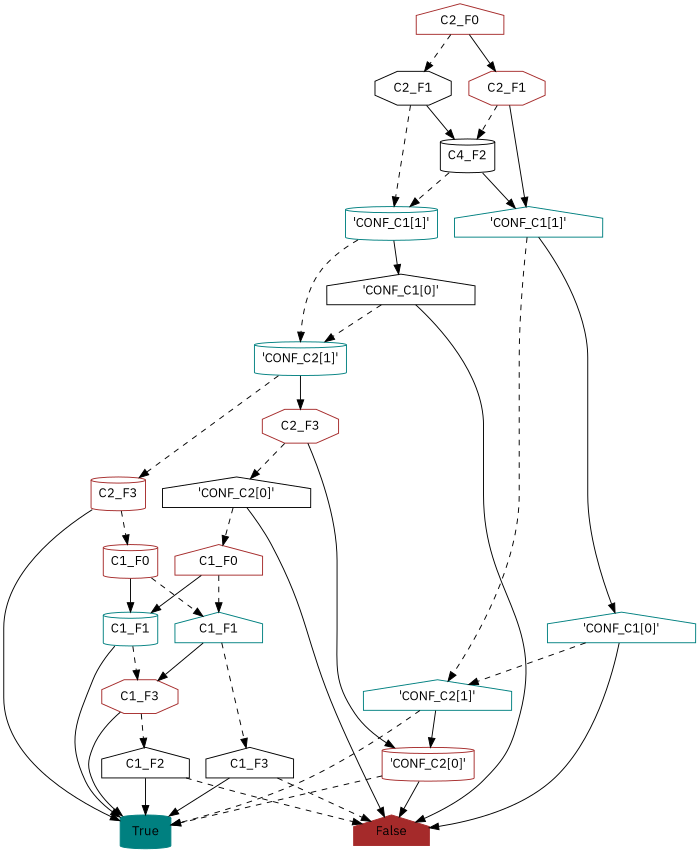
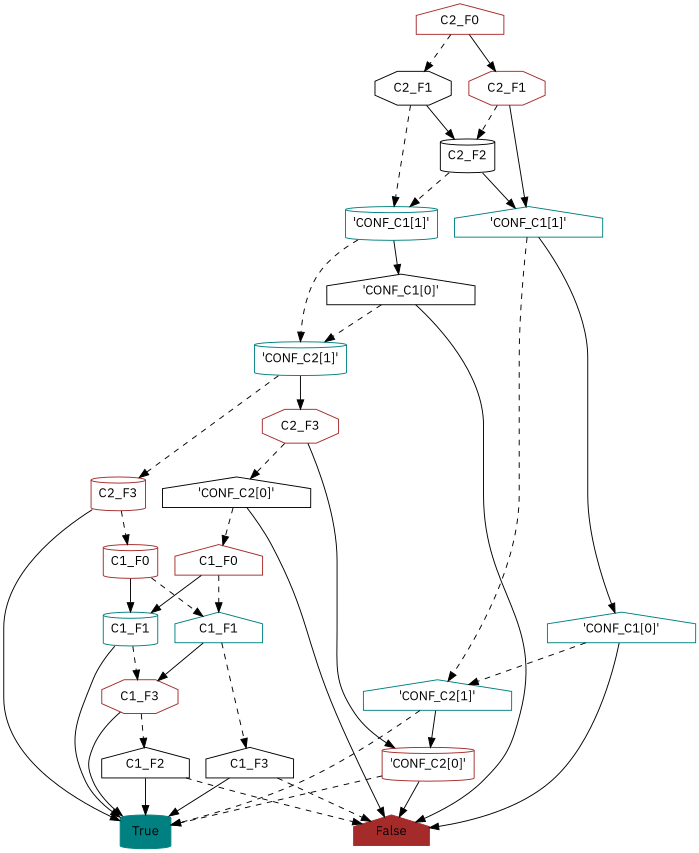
(468, 156) -> (468, 156)
